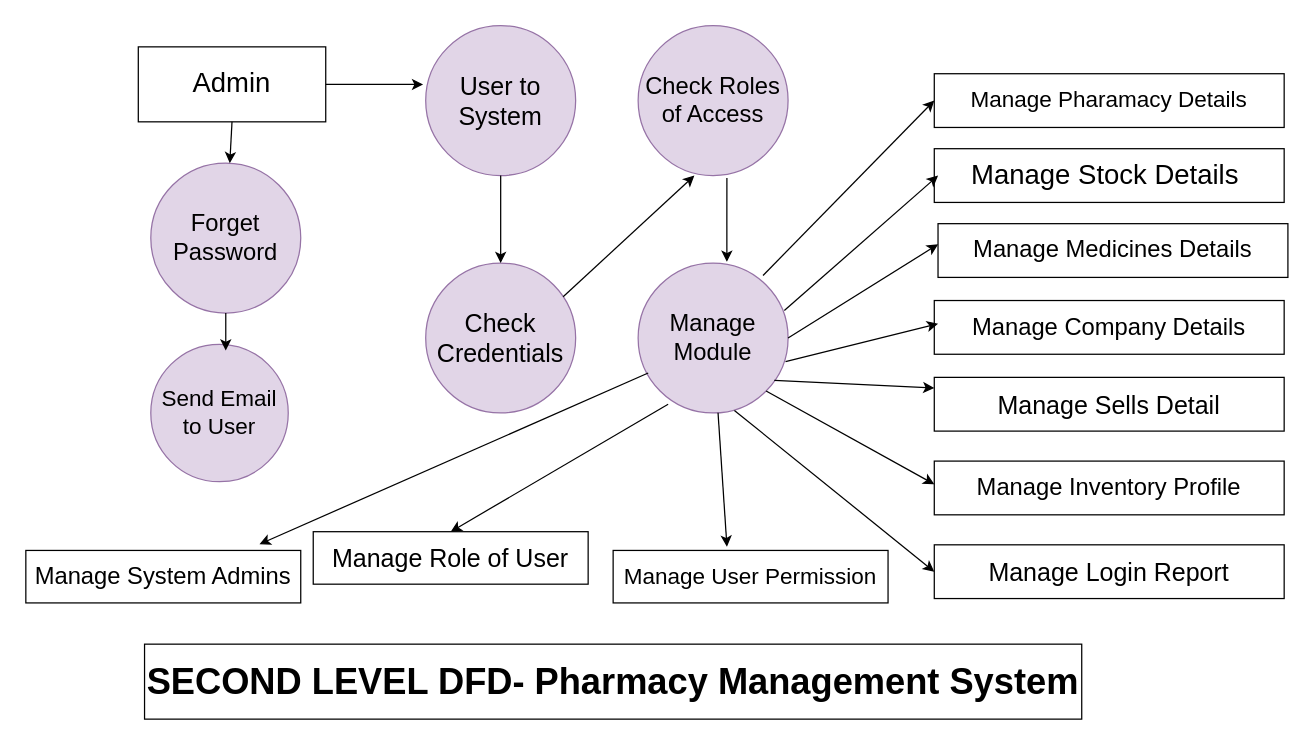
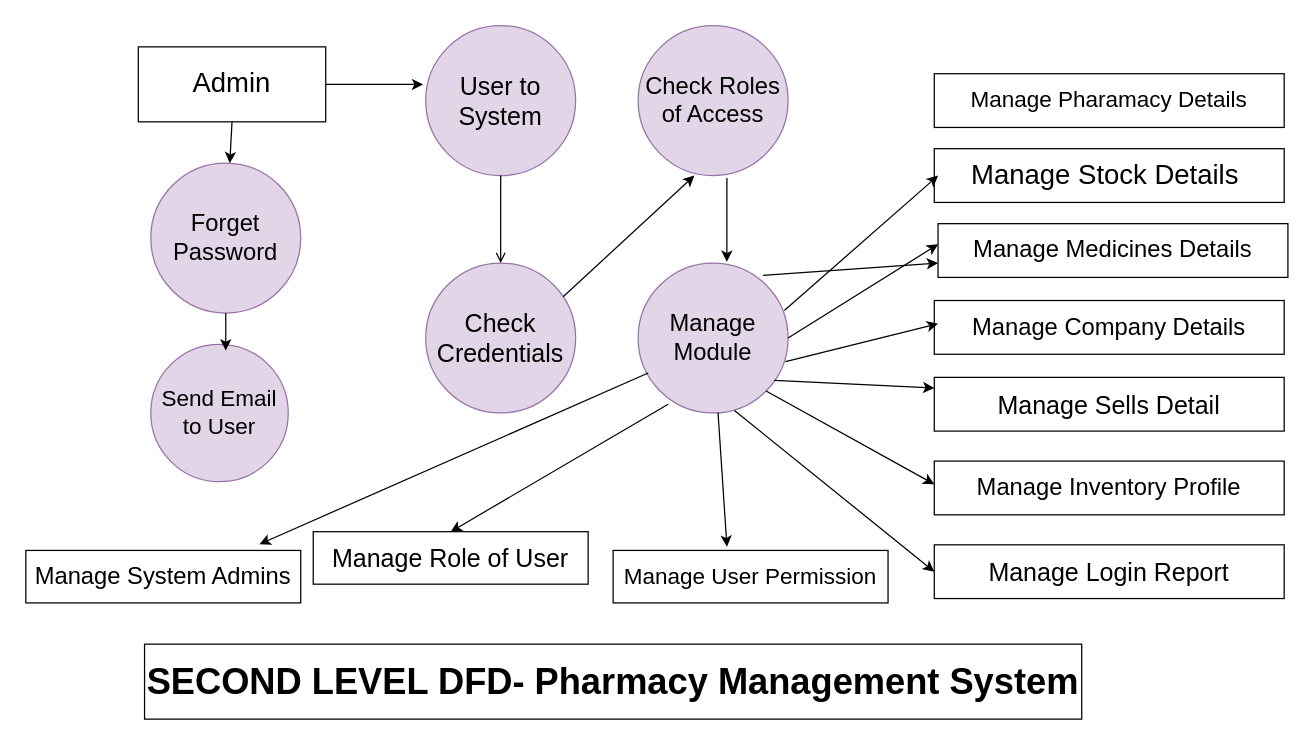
(846, 191) -> (866, 268)
(501, 253) -> (501, 255)
